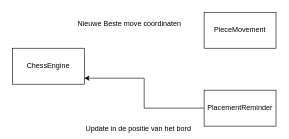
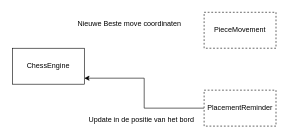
(240, 30) -> (240, 30)
(240, 108) -> (240, 108)
(138, 129) -> (141, 120)
